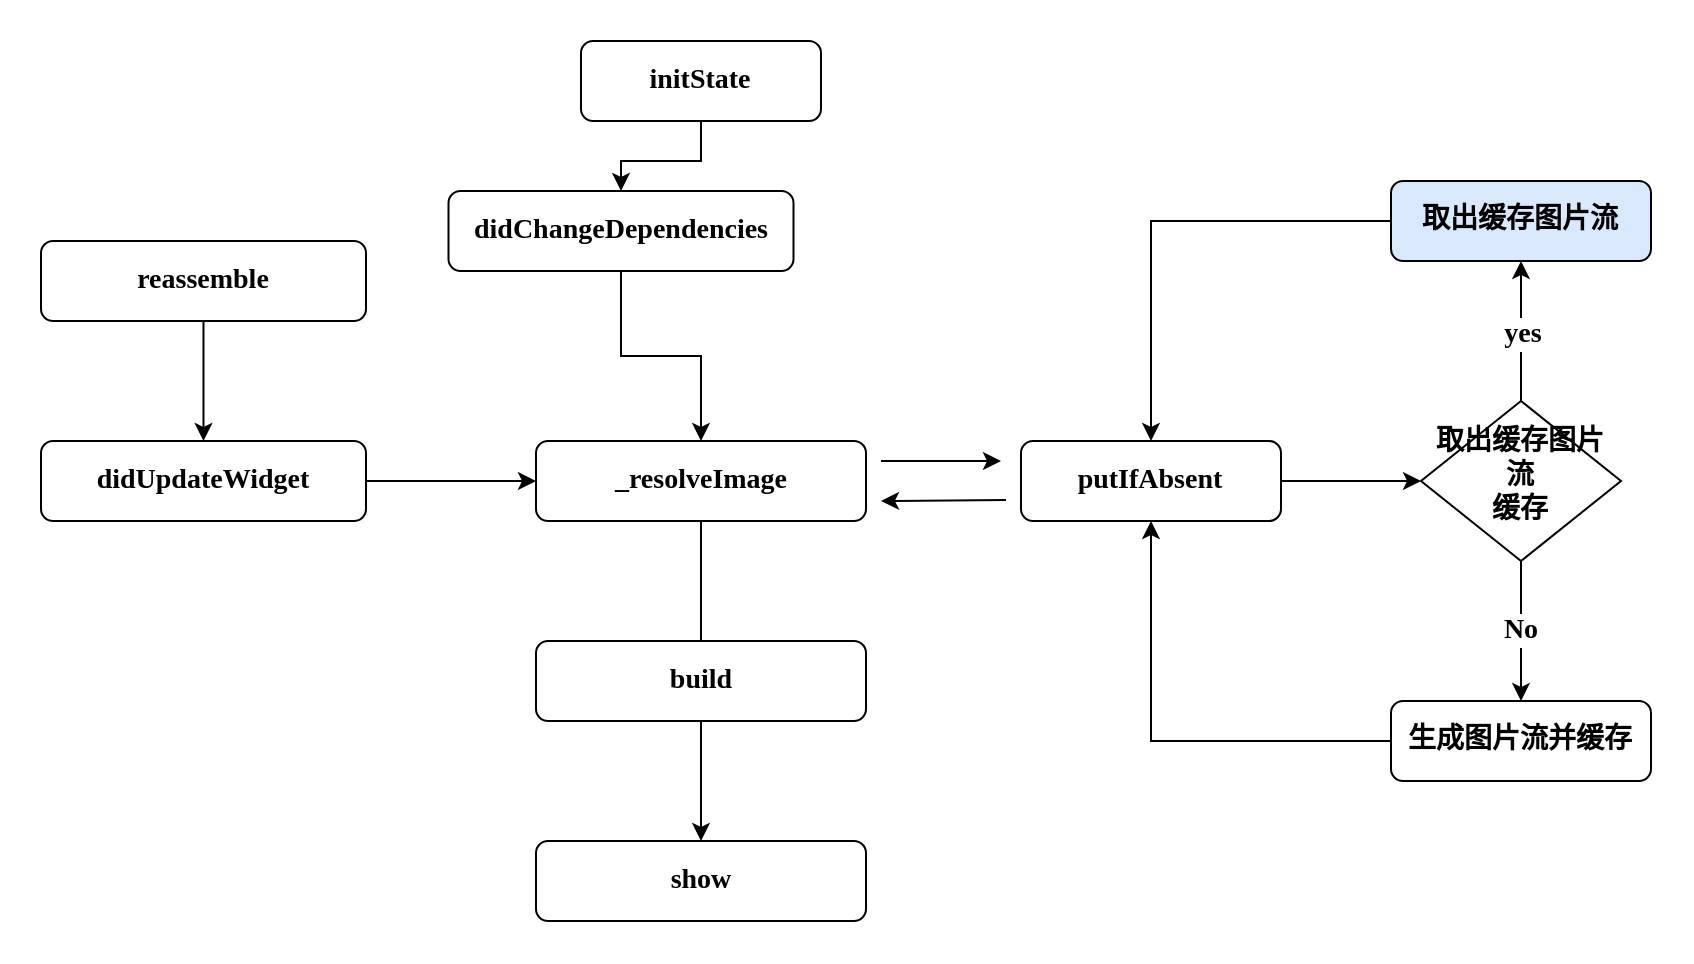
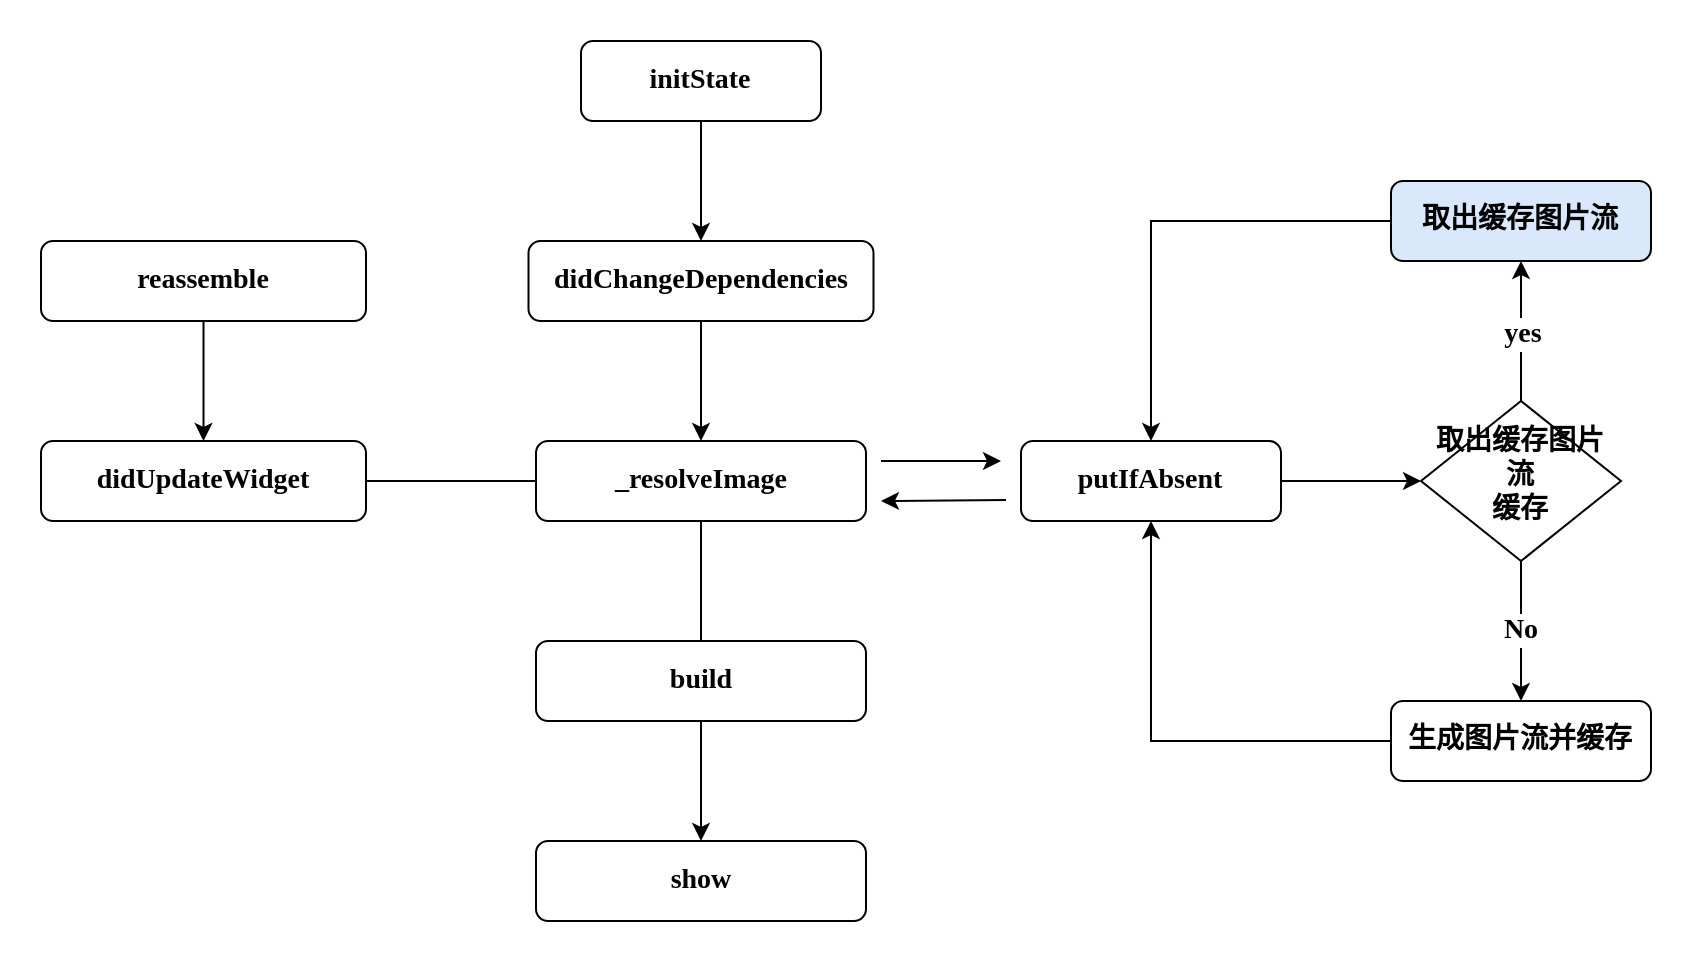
(621, 231) -> (701, 281)
(521, 481) -> (526, 481)
